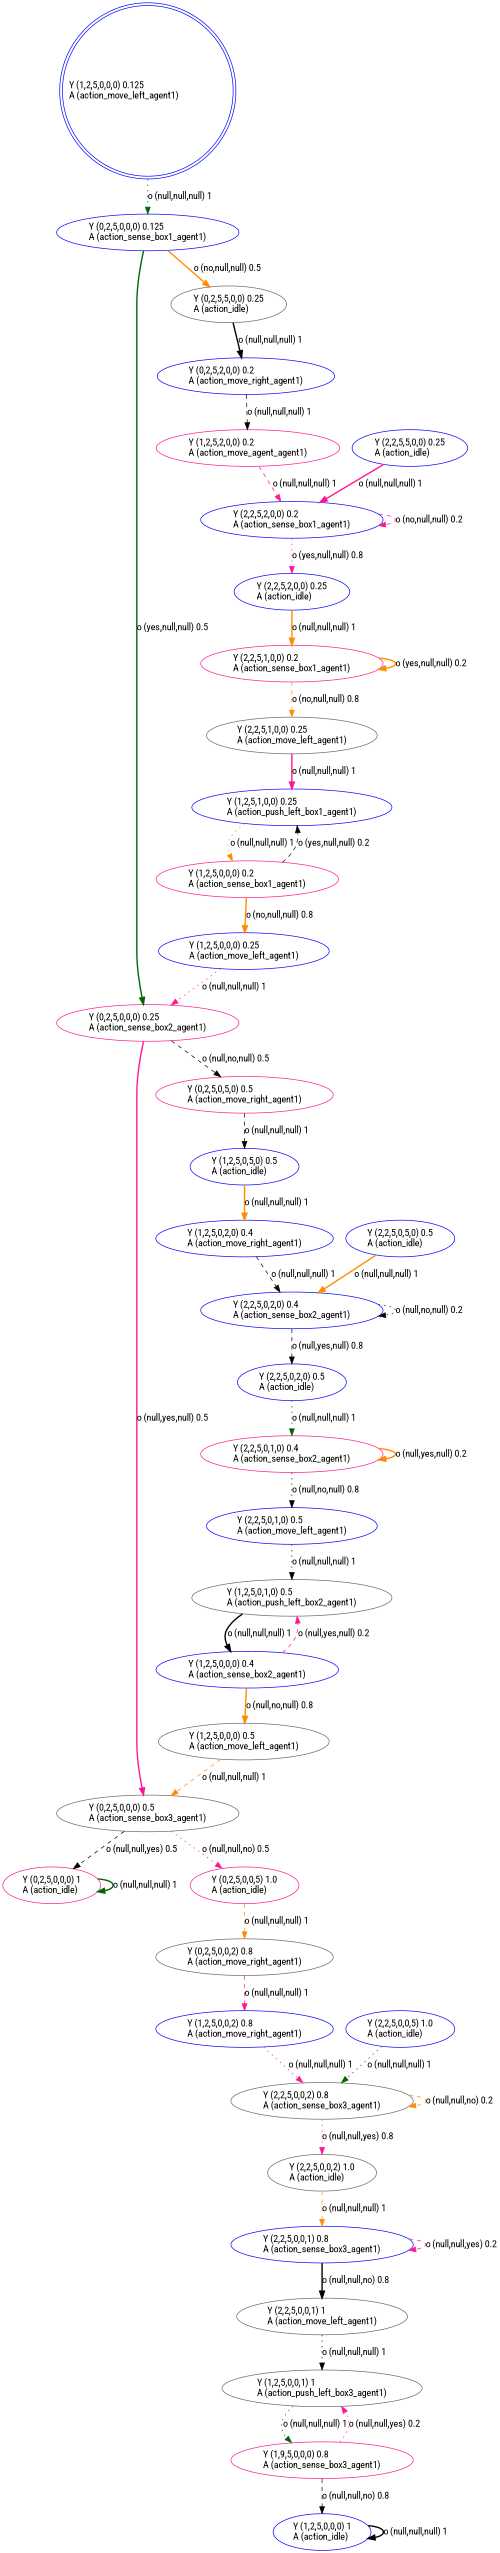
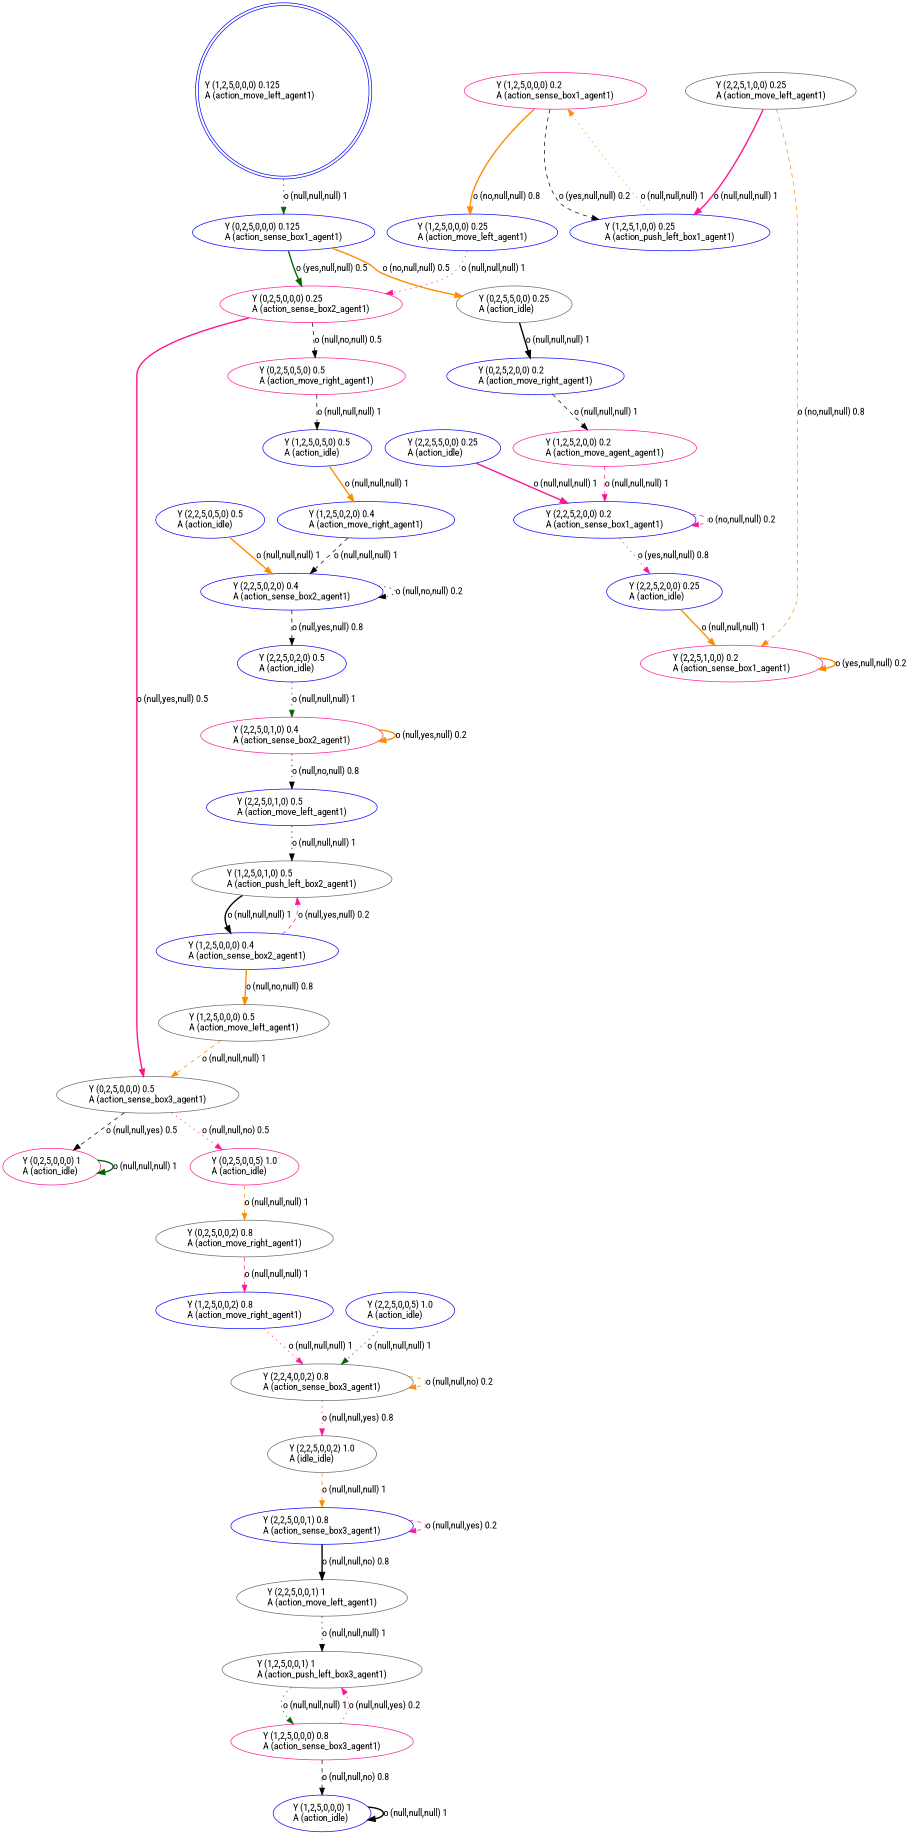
(292, 696) -> (798, 380)
(322, 2101) -> (322, 1382)
(322, 2173) -> (322, 1454)
(322, 2460) -> (322, 1742)
